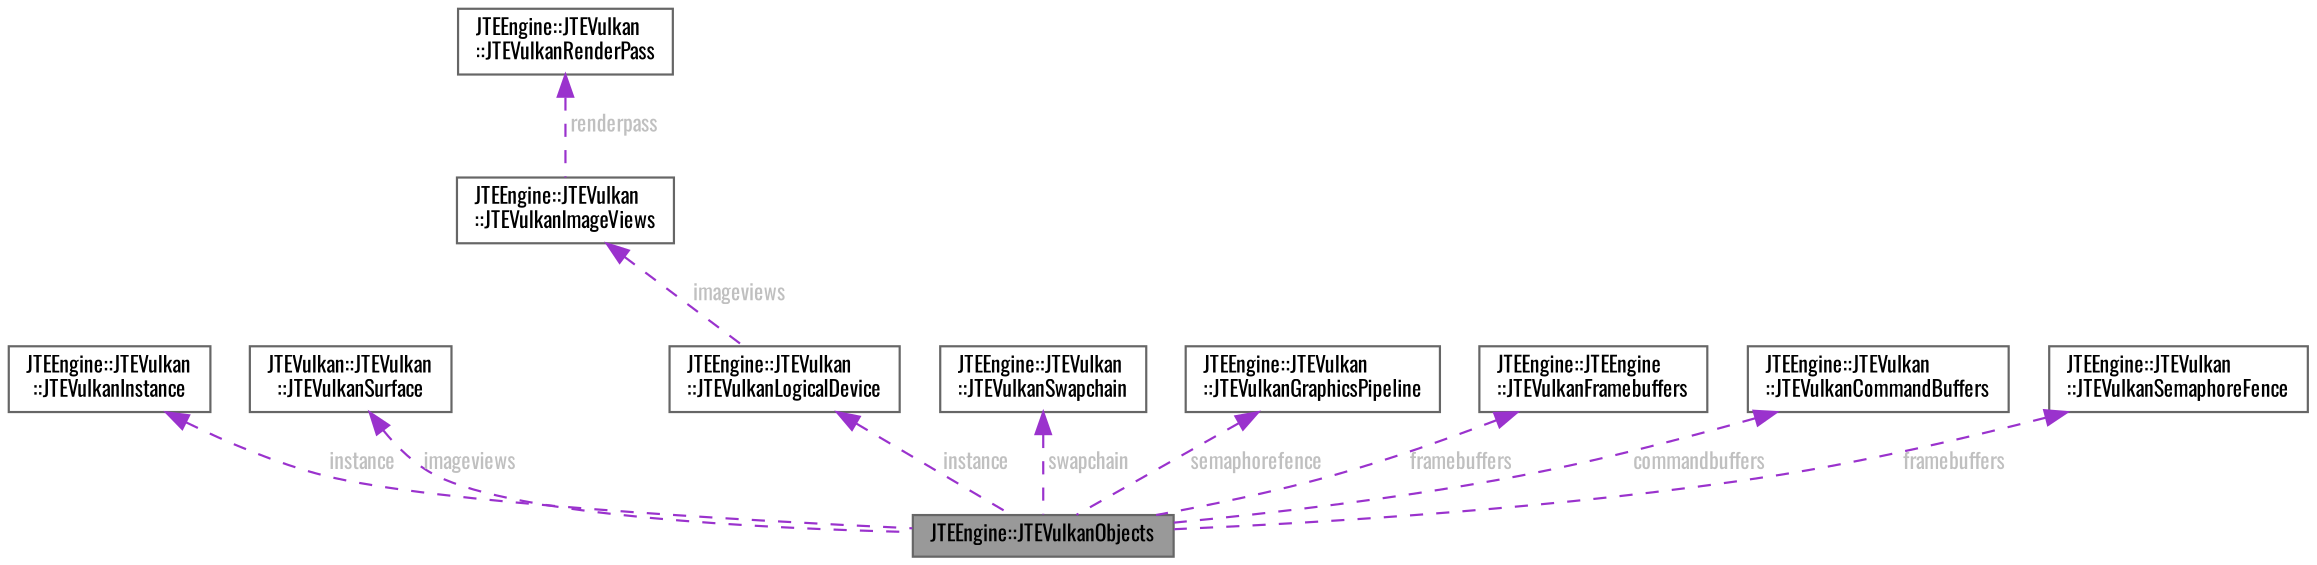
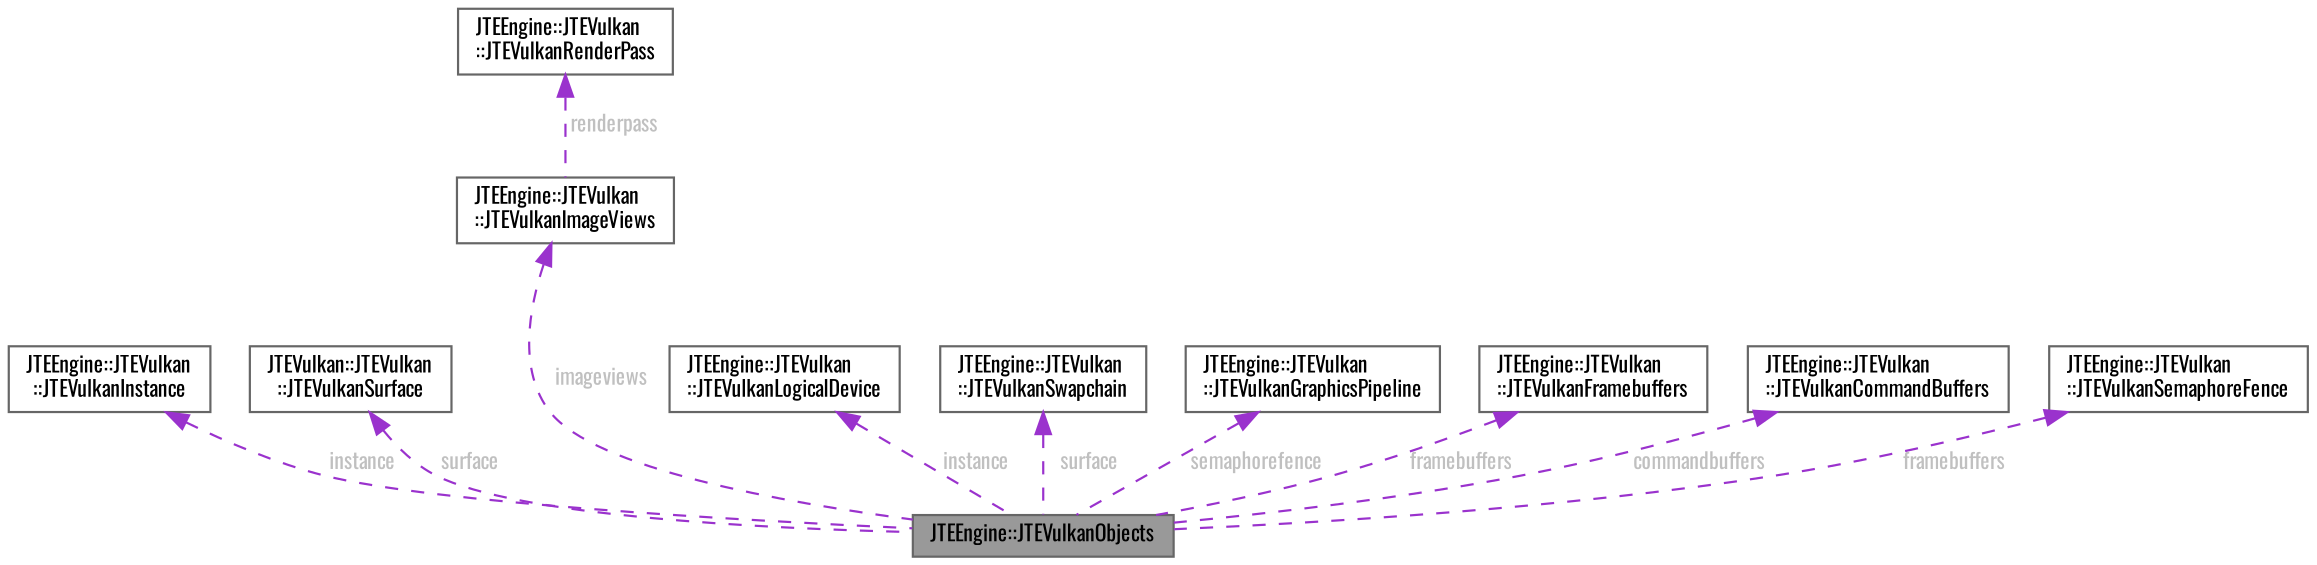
(684, 301) -> (650, 466)
(1593, 379) -> (1593, 379)
(468, 464) -> (468, 464)
(1087, 464) -> (1087, 464)
